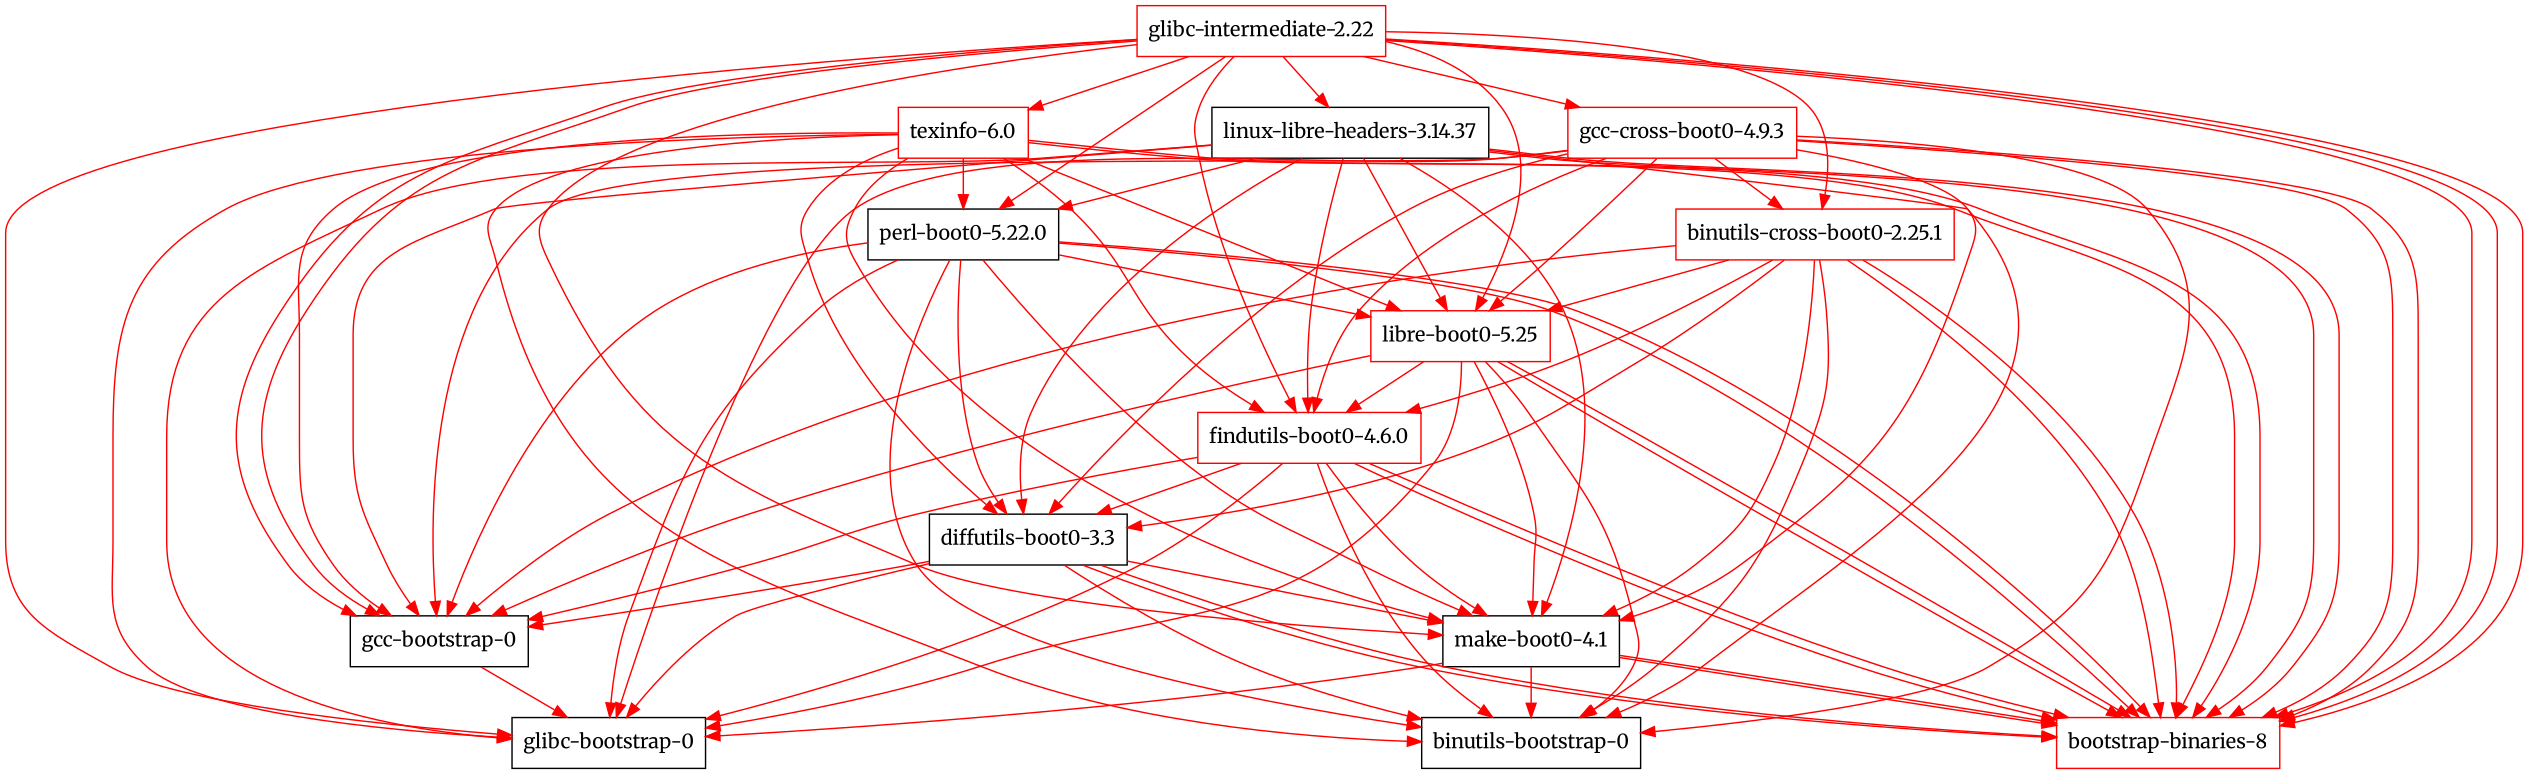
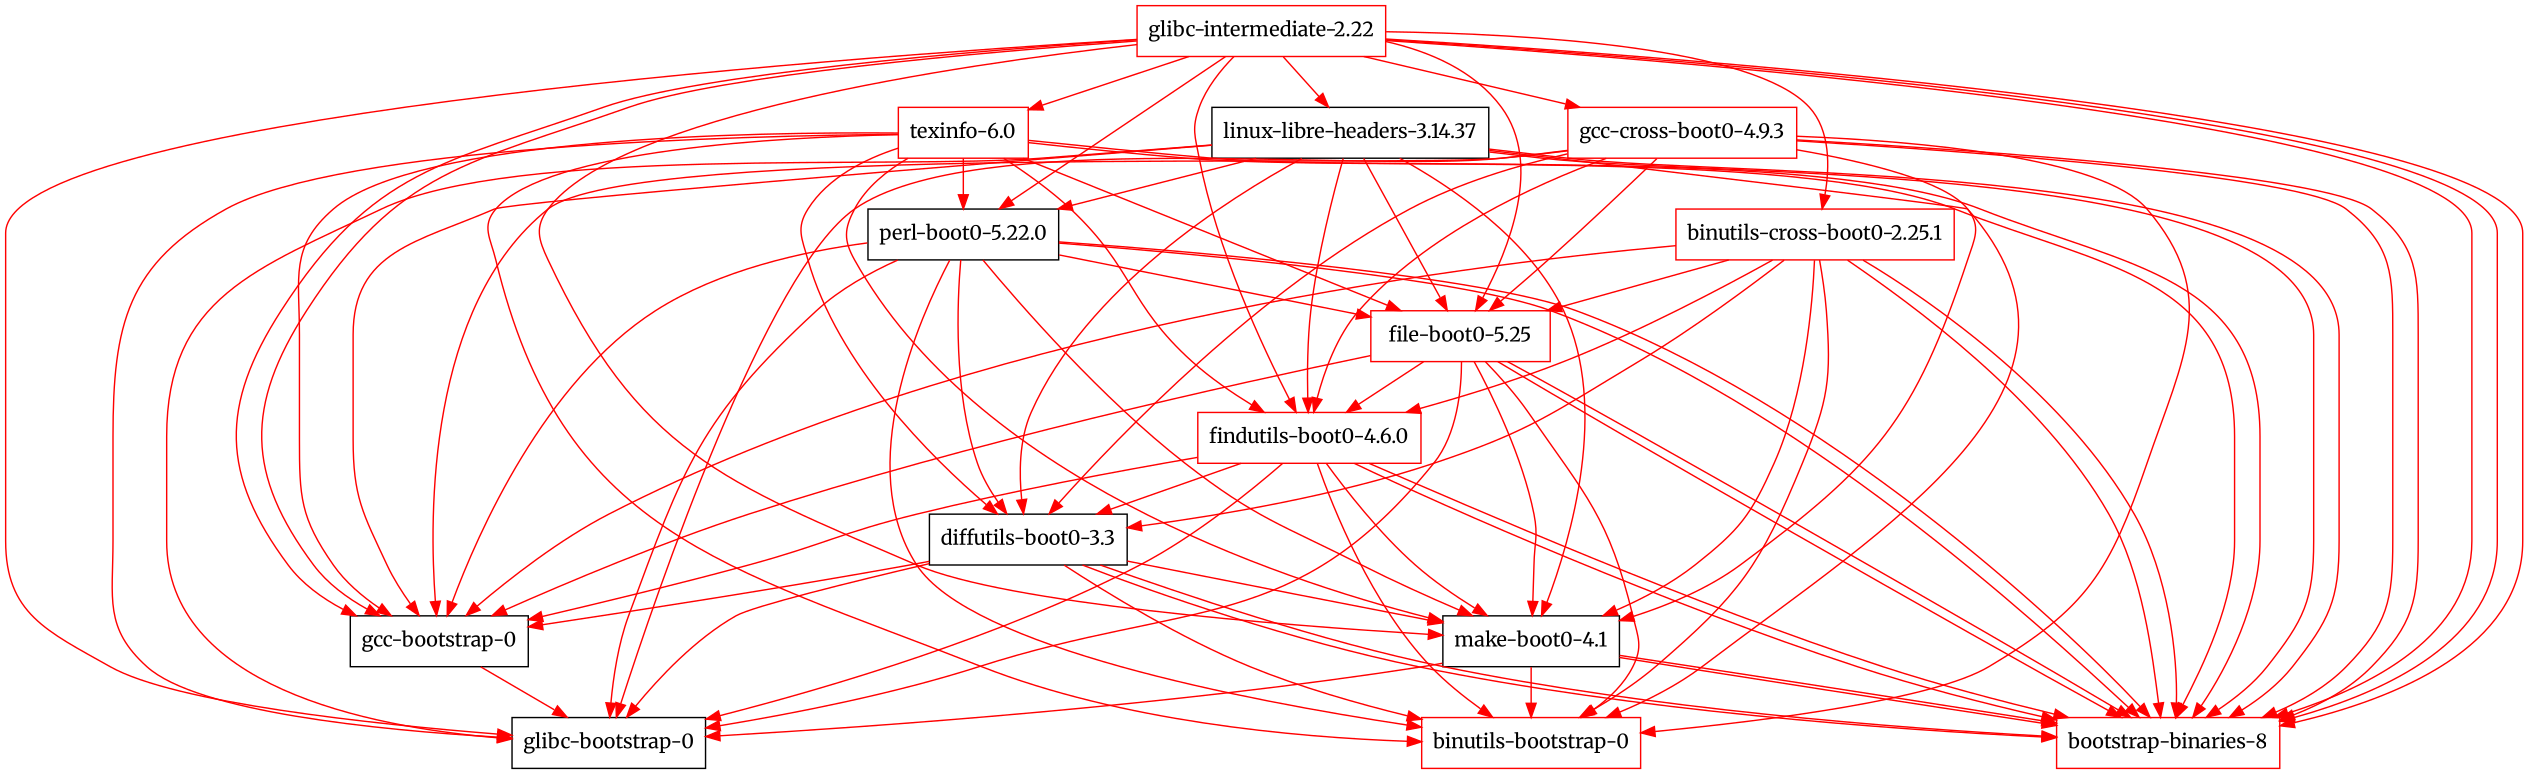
(1743, 179) -> none
(1461, 336) -> (1461, 336)
(1531, 743) -> (1531, 743)
